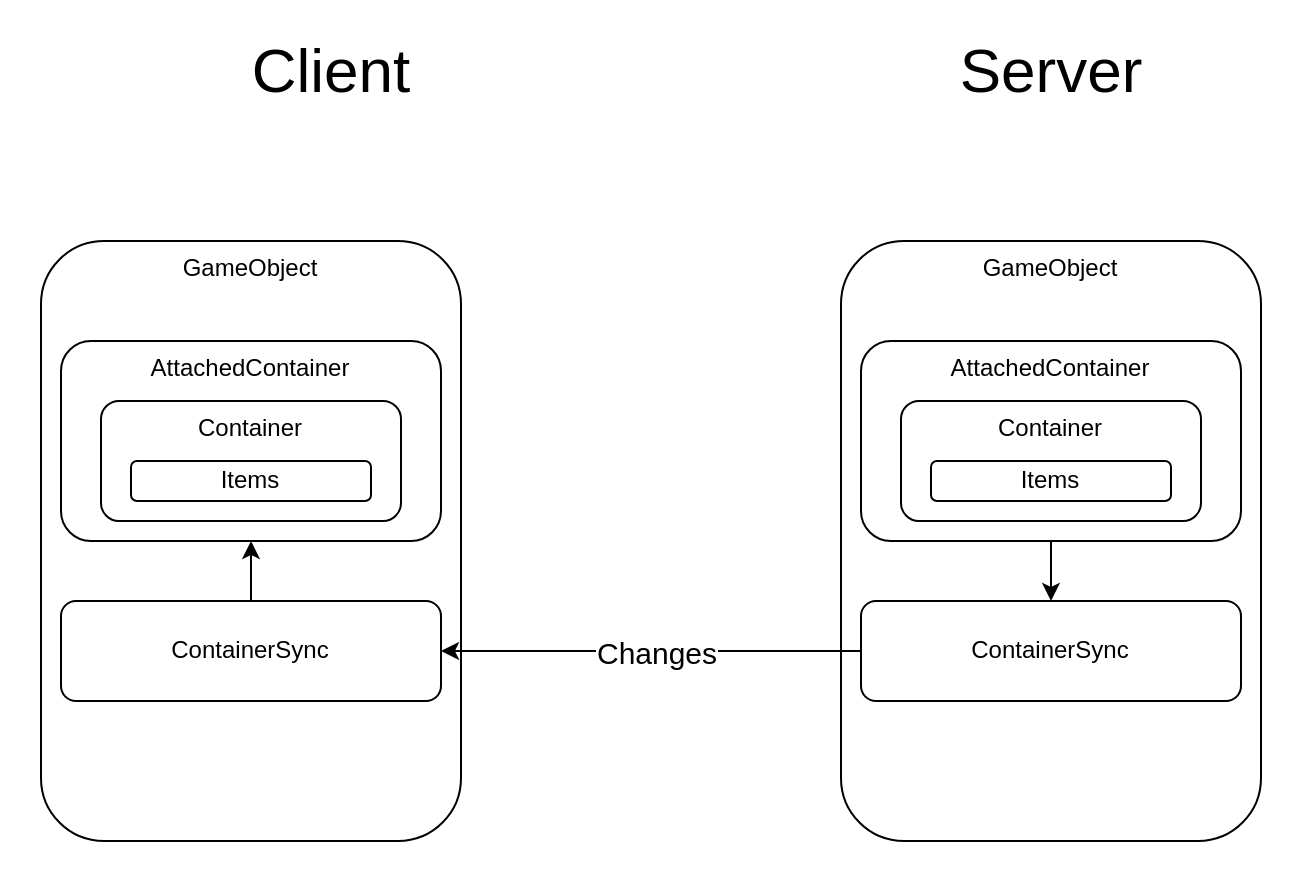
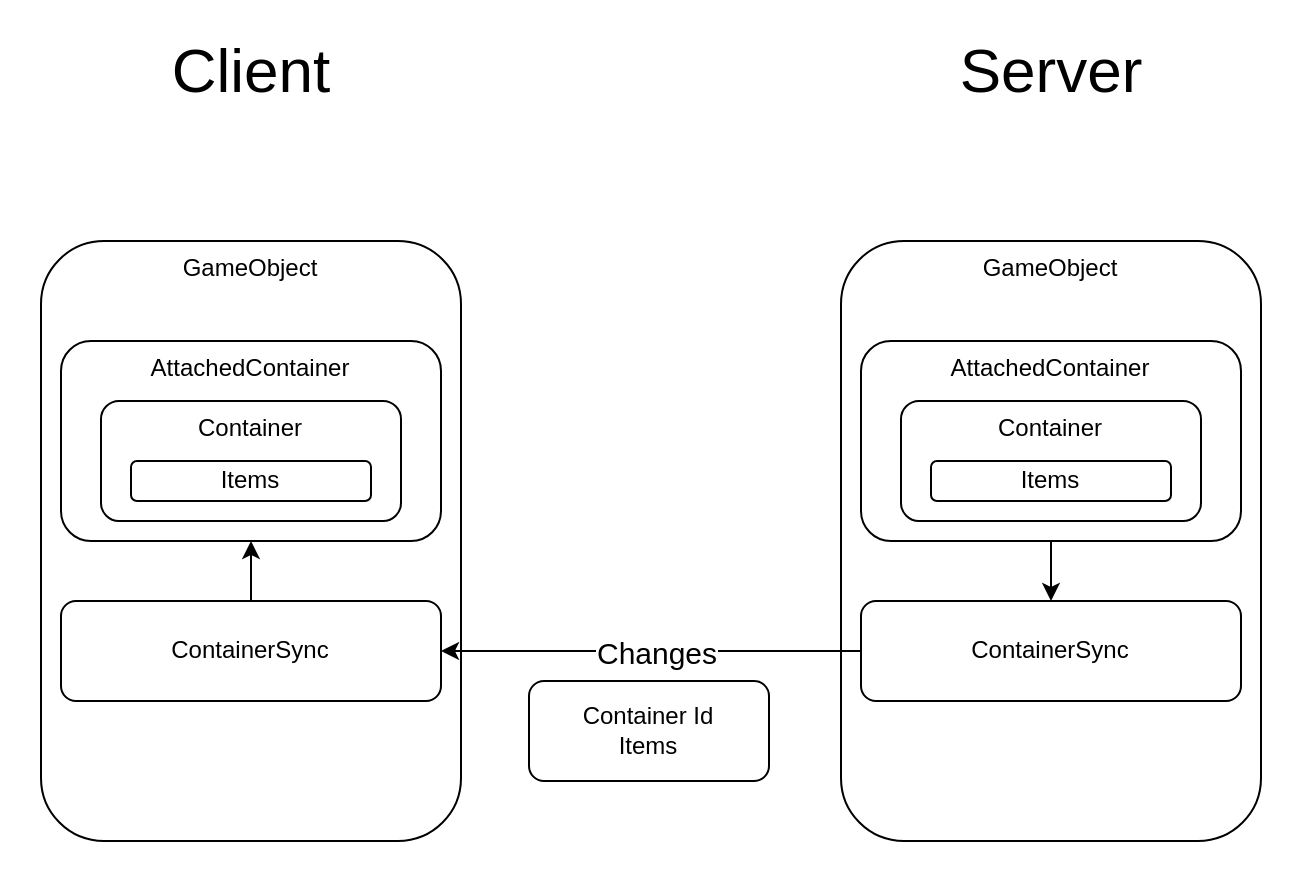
(331, 71) -> (251, 71)
none -> (649, 731)
